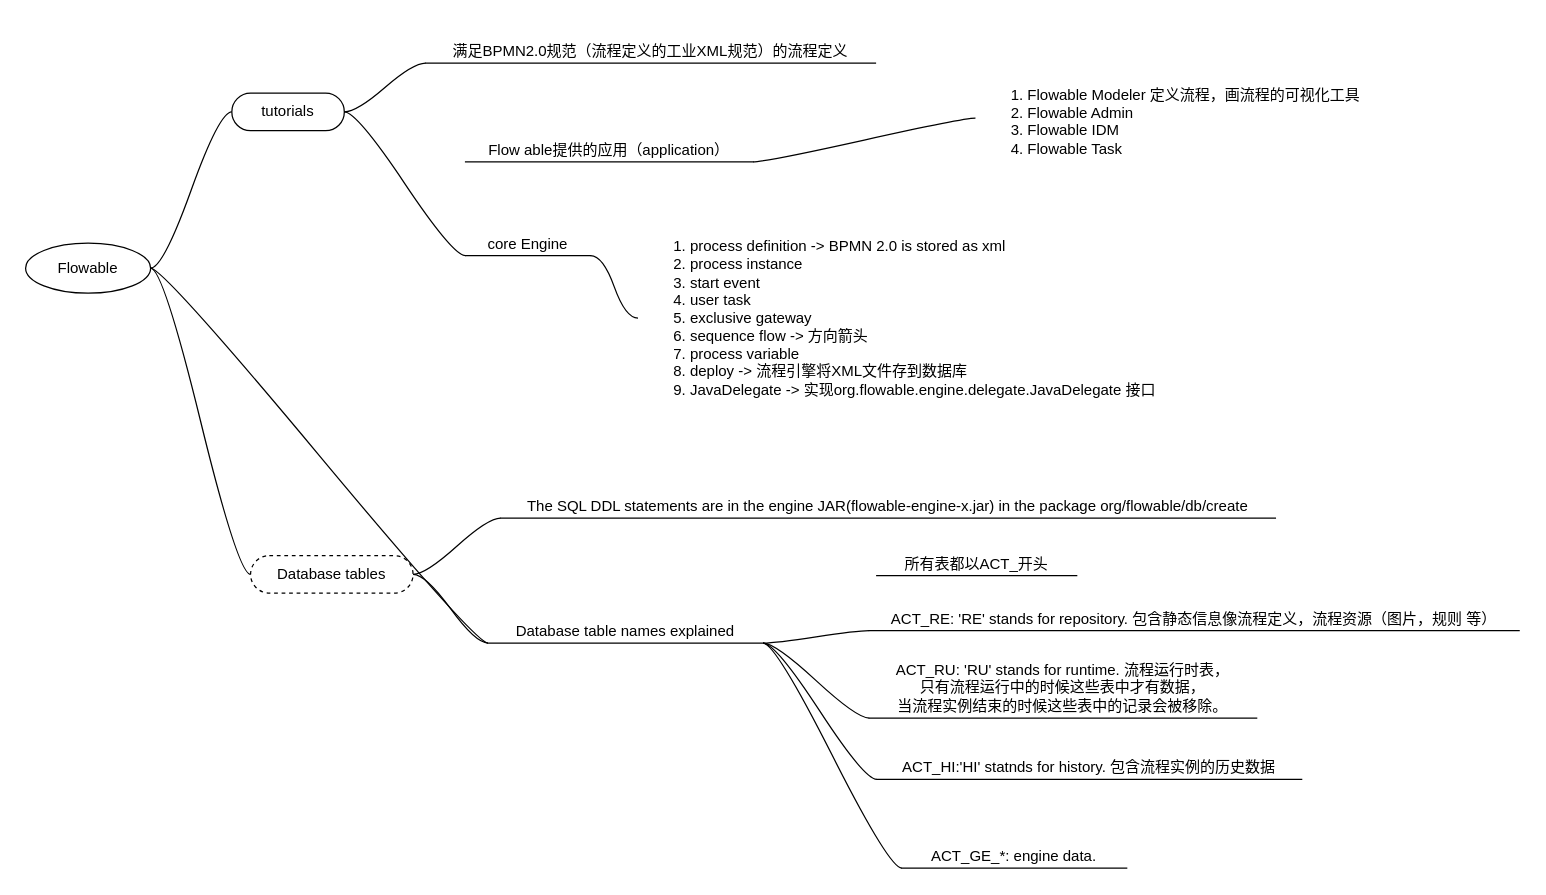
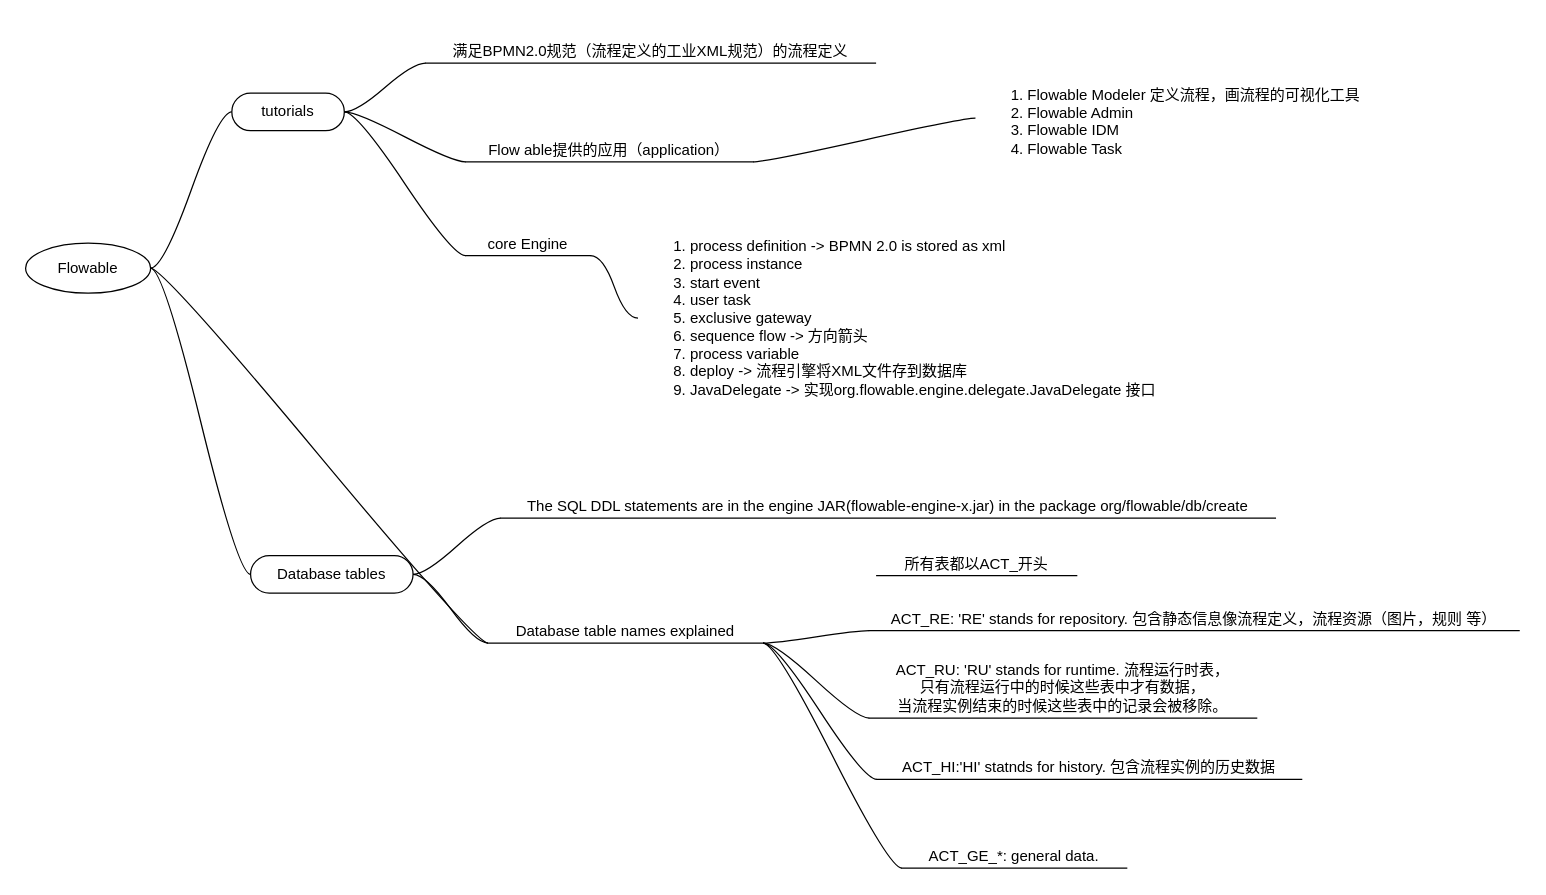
none -> (407, 138)
(332, 574) -> (332, 574)
(1014, 855) -> (1014, 855)
